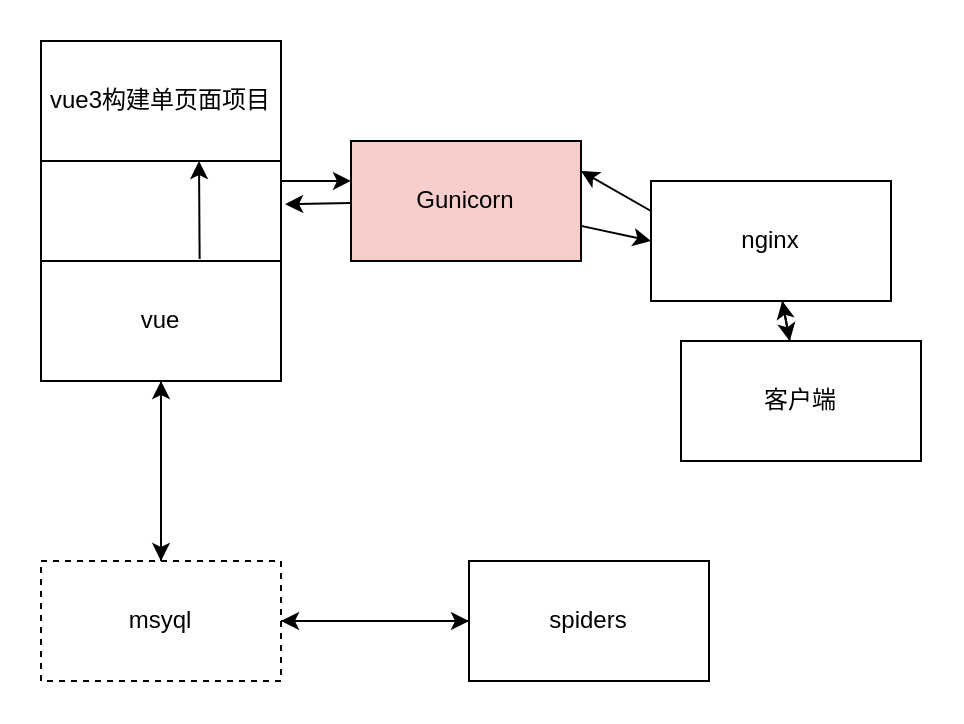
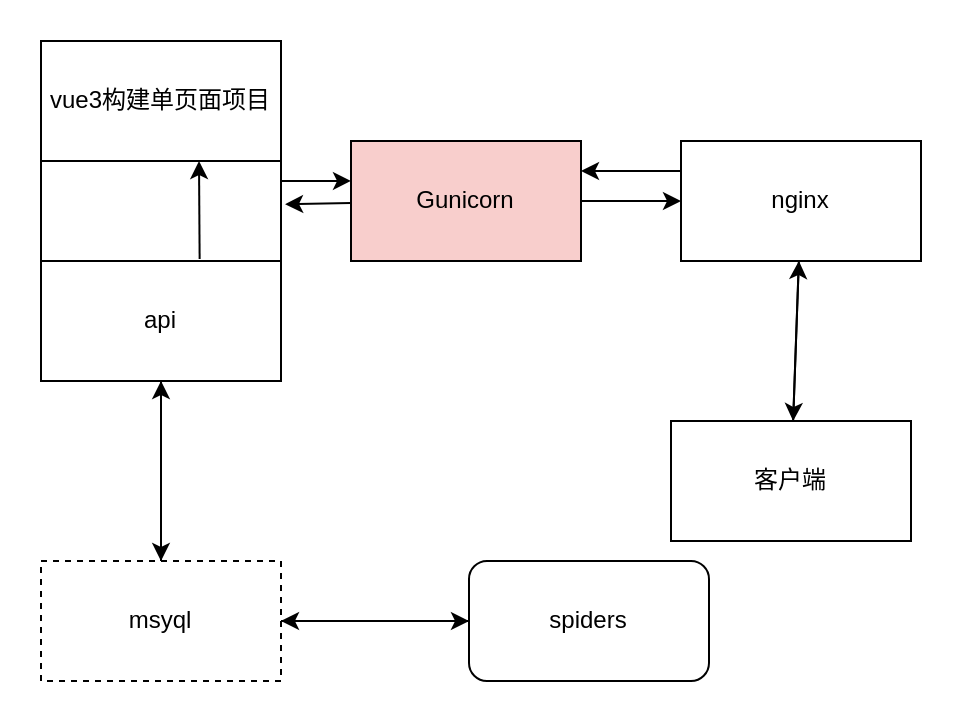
(771, 241) -> (801, 201)
(161, 321) -> (161, 321)
(801, 401) -> (791, 481)
(589, 621) -> (589, 621)
